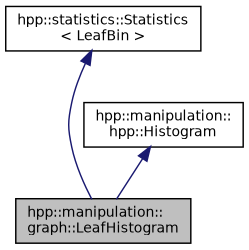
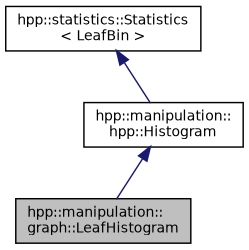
(69, 132) -> (137, 83)
